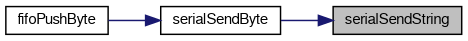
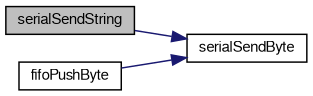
(299, 20) -> (153, 34)
